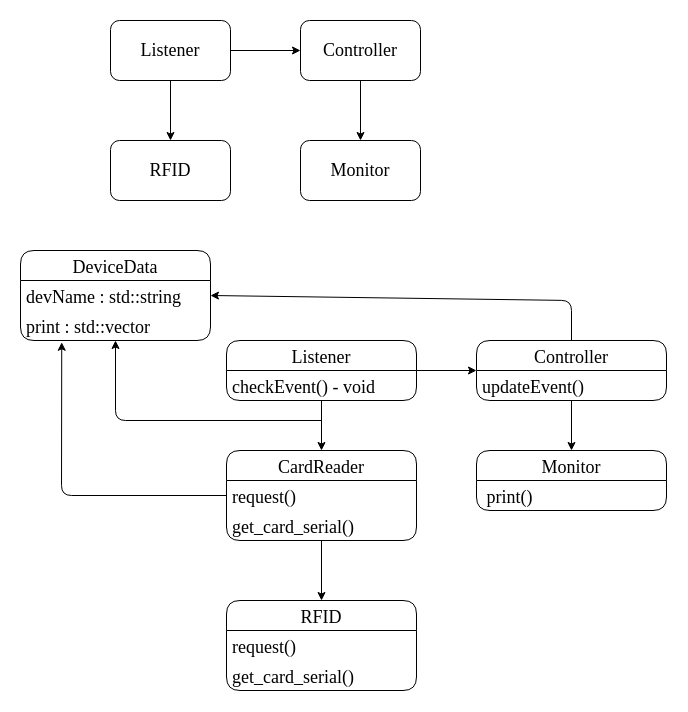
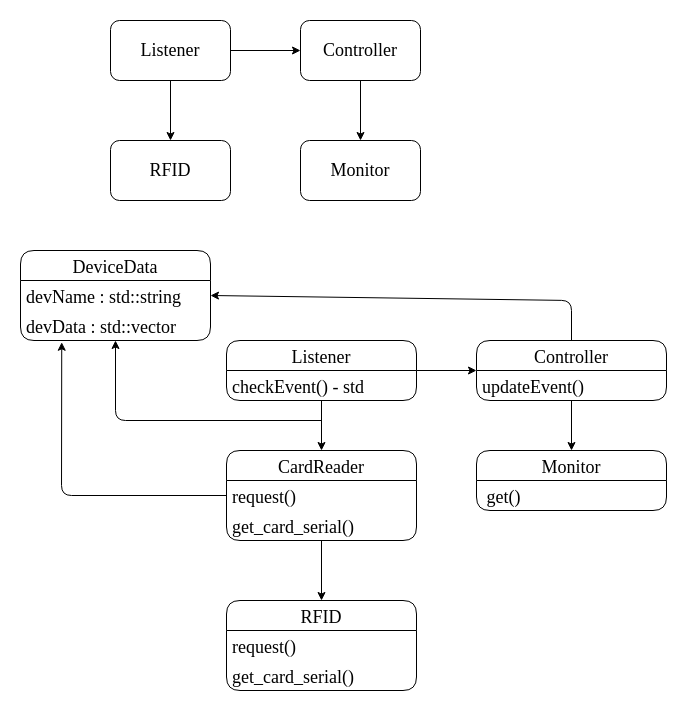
(108, 327) -> (120, 327)
(321, 387) -> (318, 387)
(515, 497) -> (507, 497)
